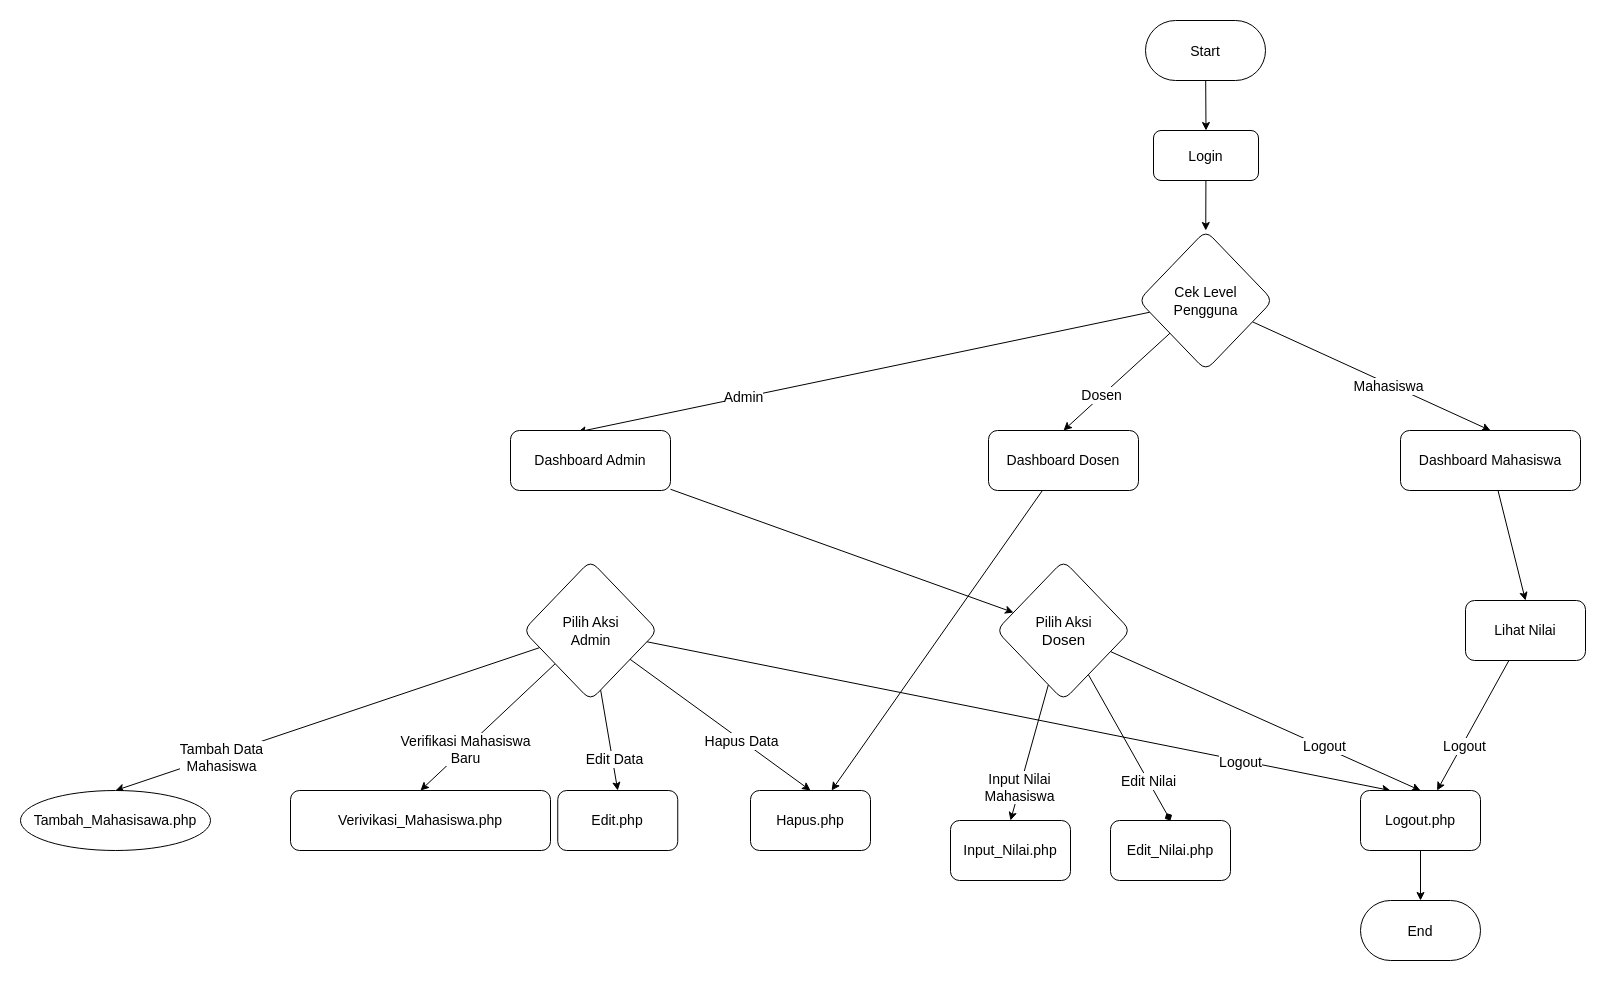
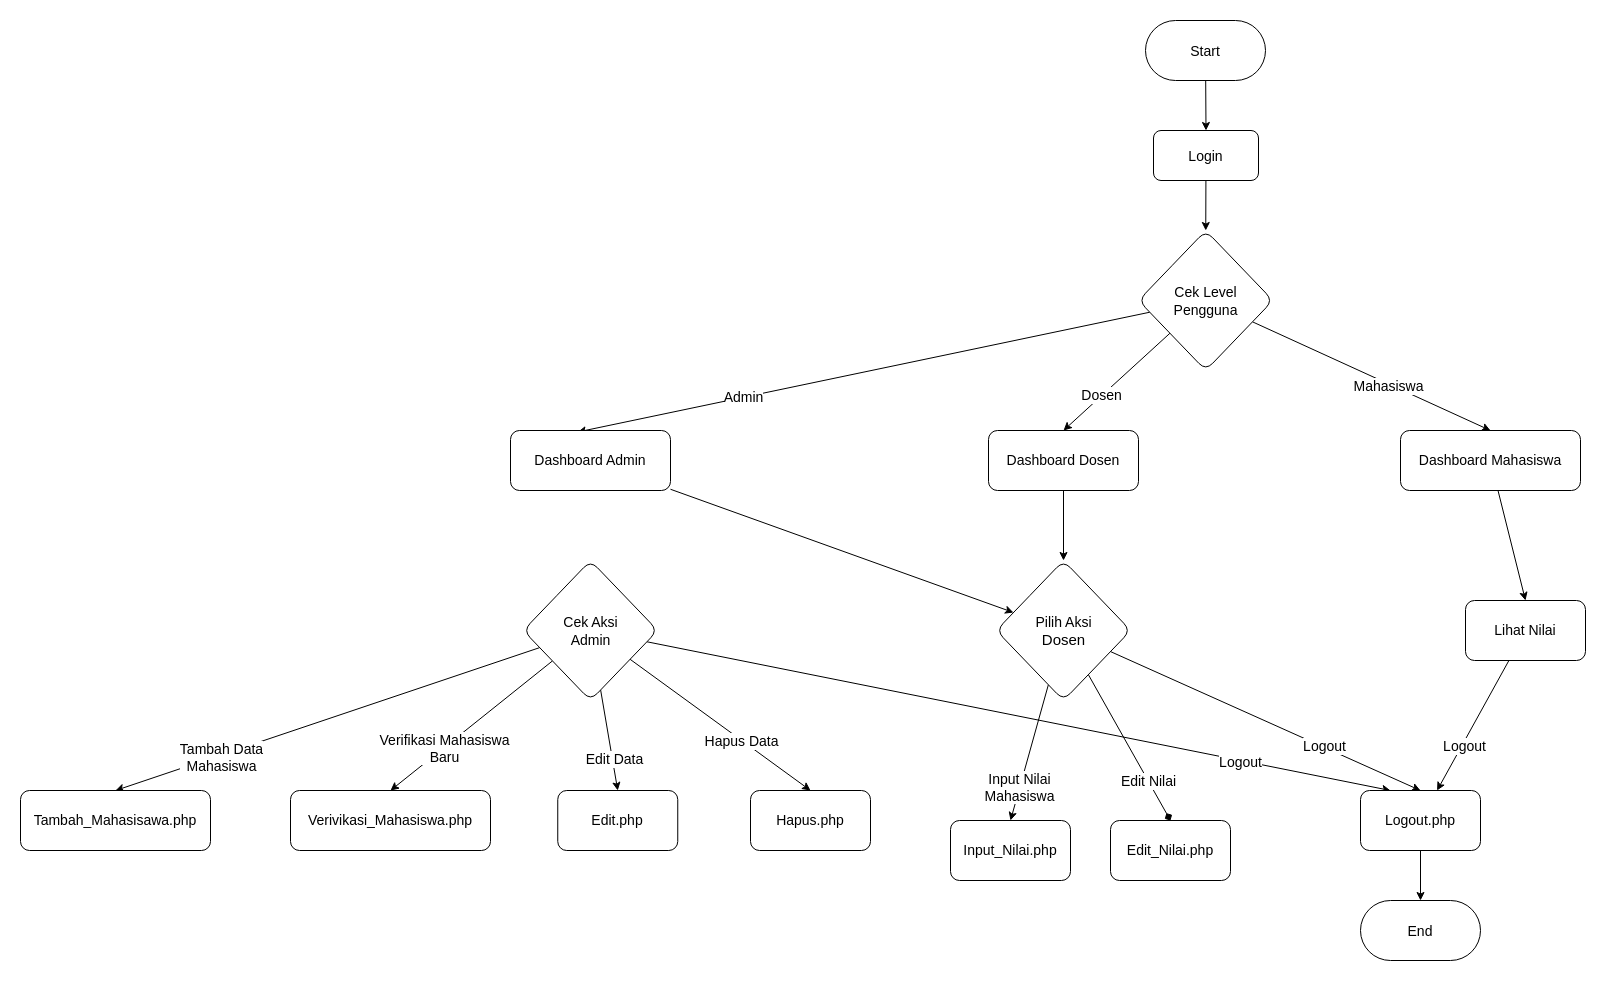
(591, 631) -> (591, 631)
(939, 638) -> (1064, 522)
(116, 821) -> (116, 821)
(421, 821) -> (391, 821)
